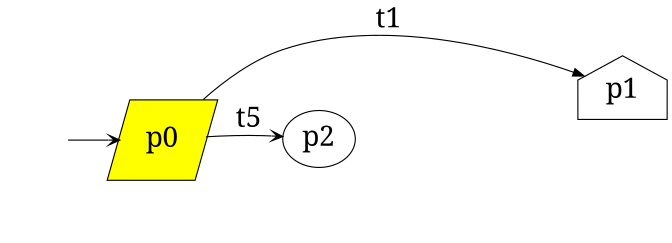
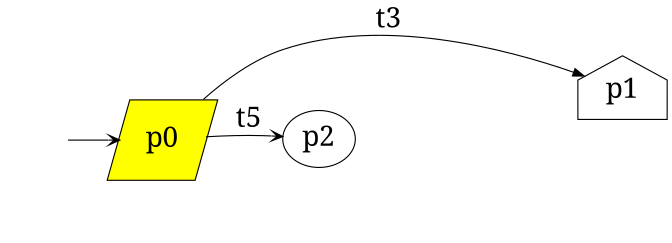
(389, 21) -> (389, 21)
